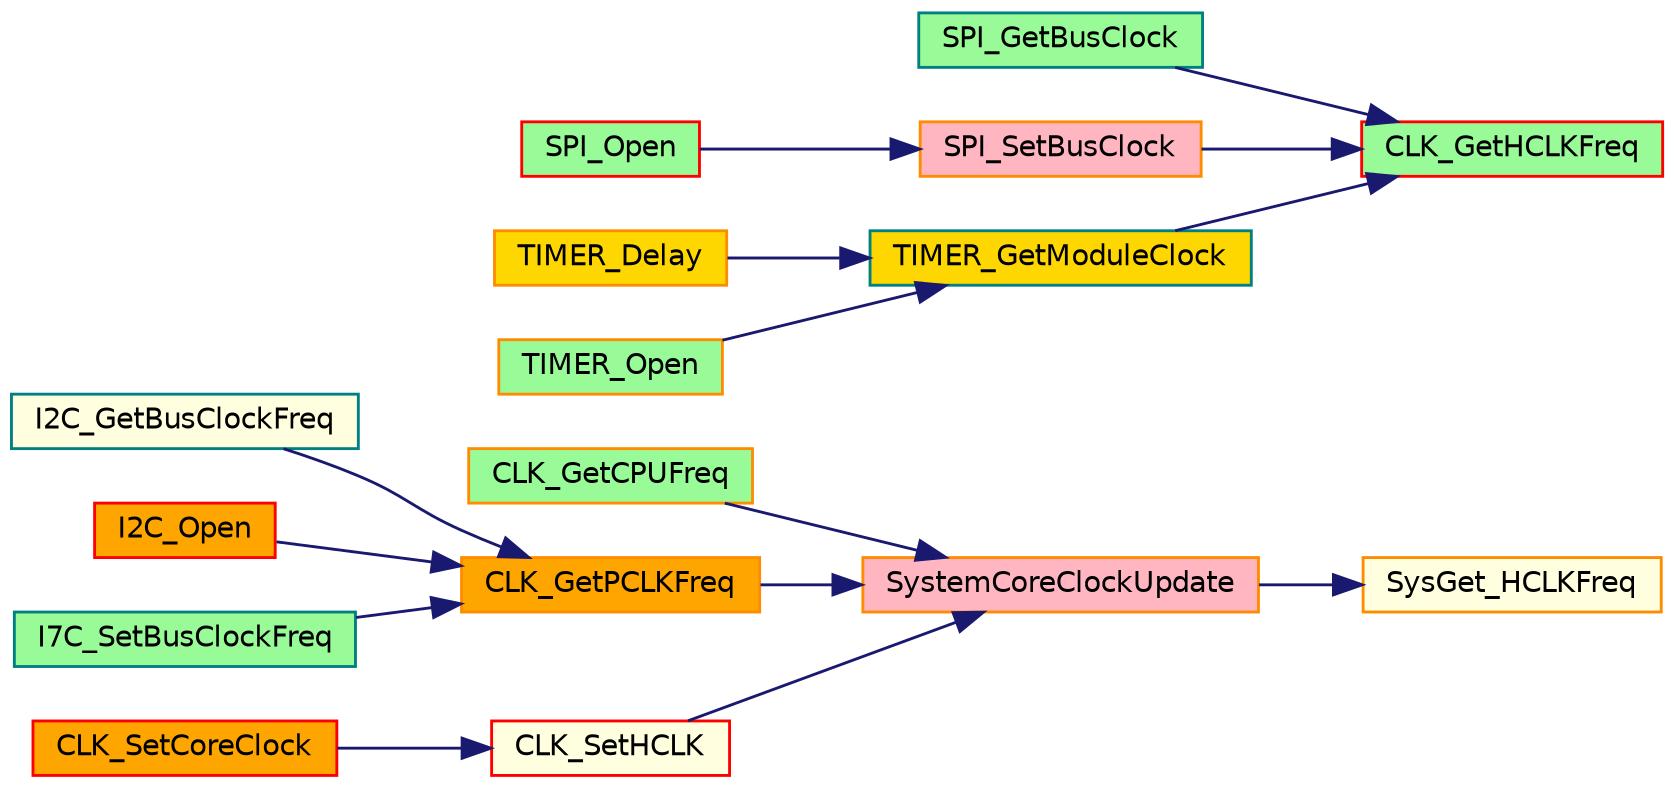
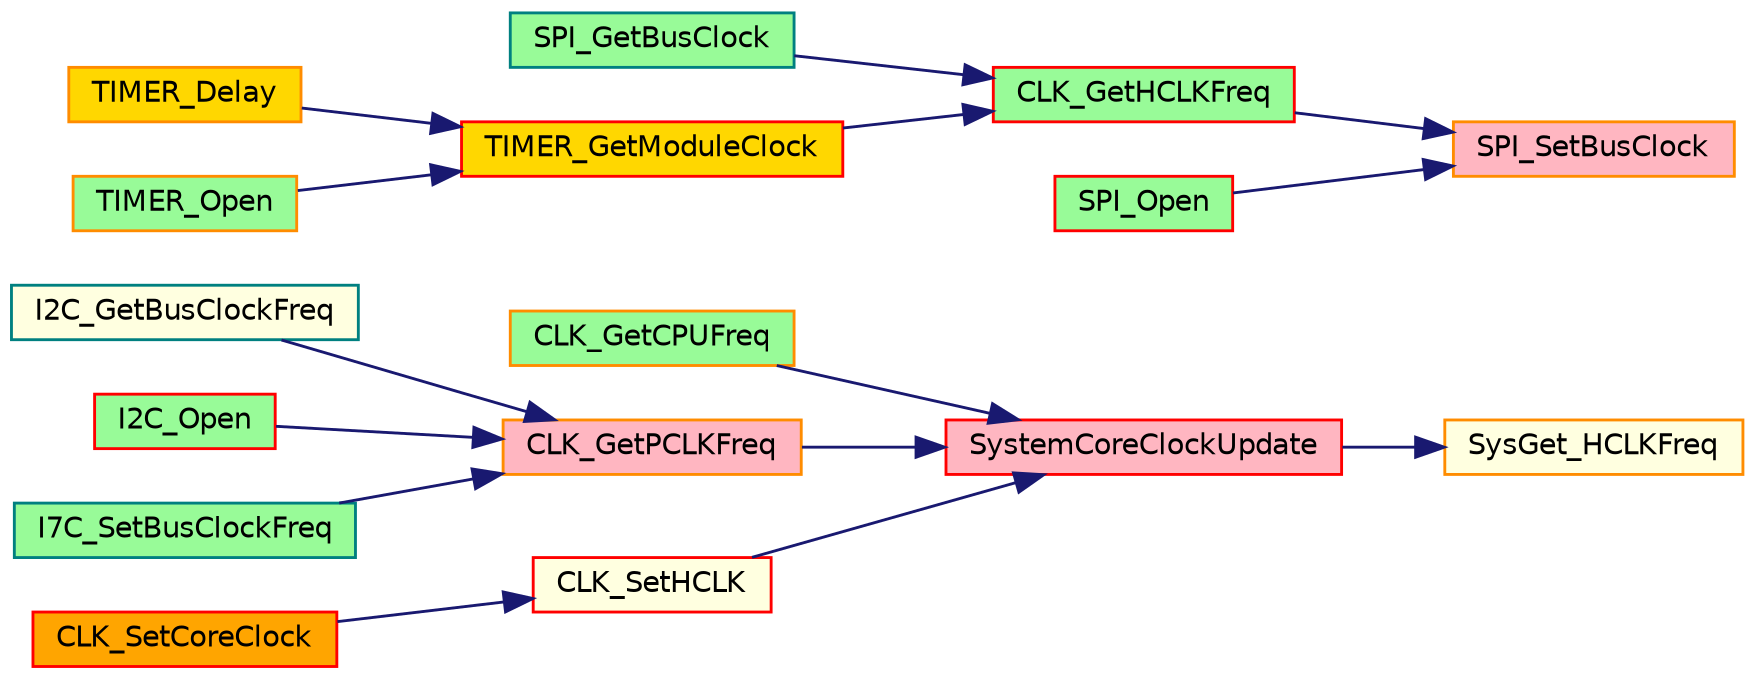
(1266, 149) -> (1359, 121)
(1061, 258) -> (652, 149)
(185, 530) -> (185, 421)
(611, 585) -> (652, 447)
(1061, 585) -> (1144, 447)
